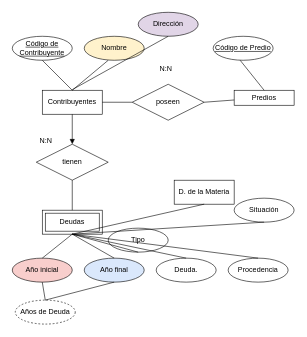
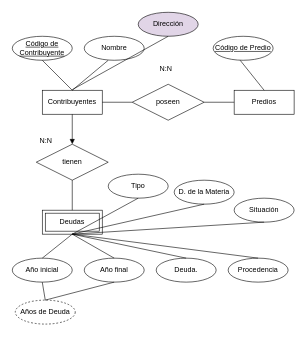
(114, 48) -> (114, 48)
(264, 98) -> (264, 102)
(204, 192) -> (204, 192)
(138, 240) -> (138, 186)
(42, 270) -> (42, 270)
(114, 270) -> (114, 270)
